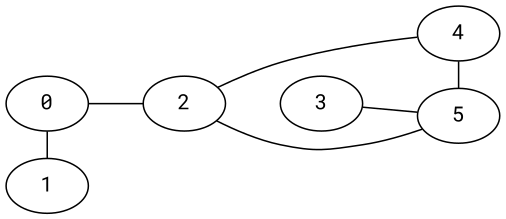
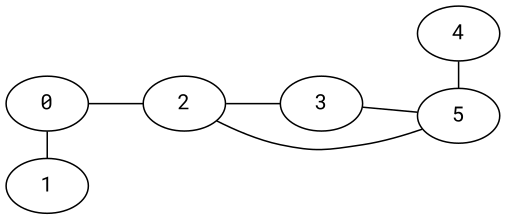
(315, 54) -> (253, 104)
